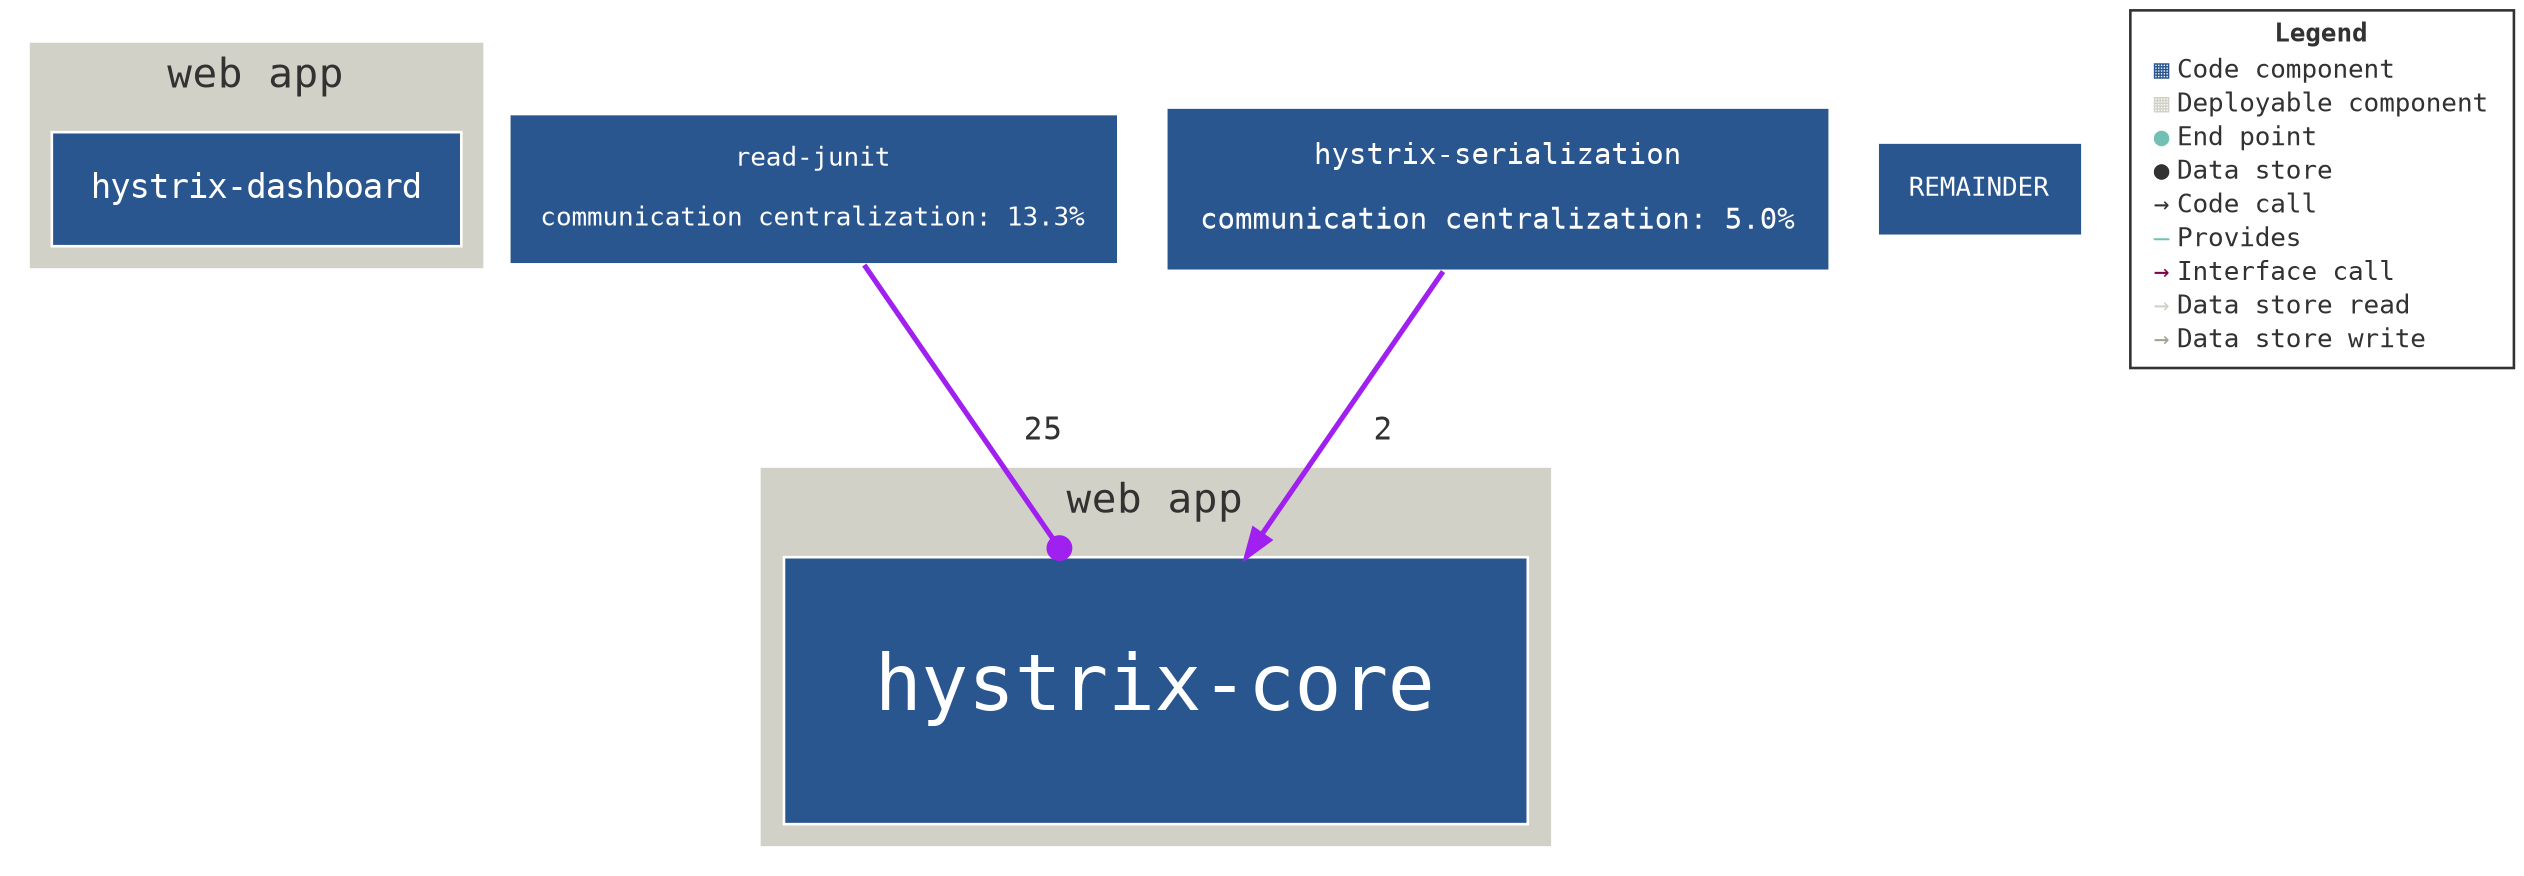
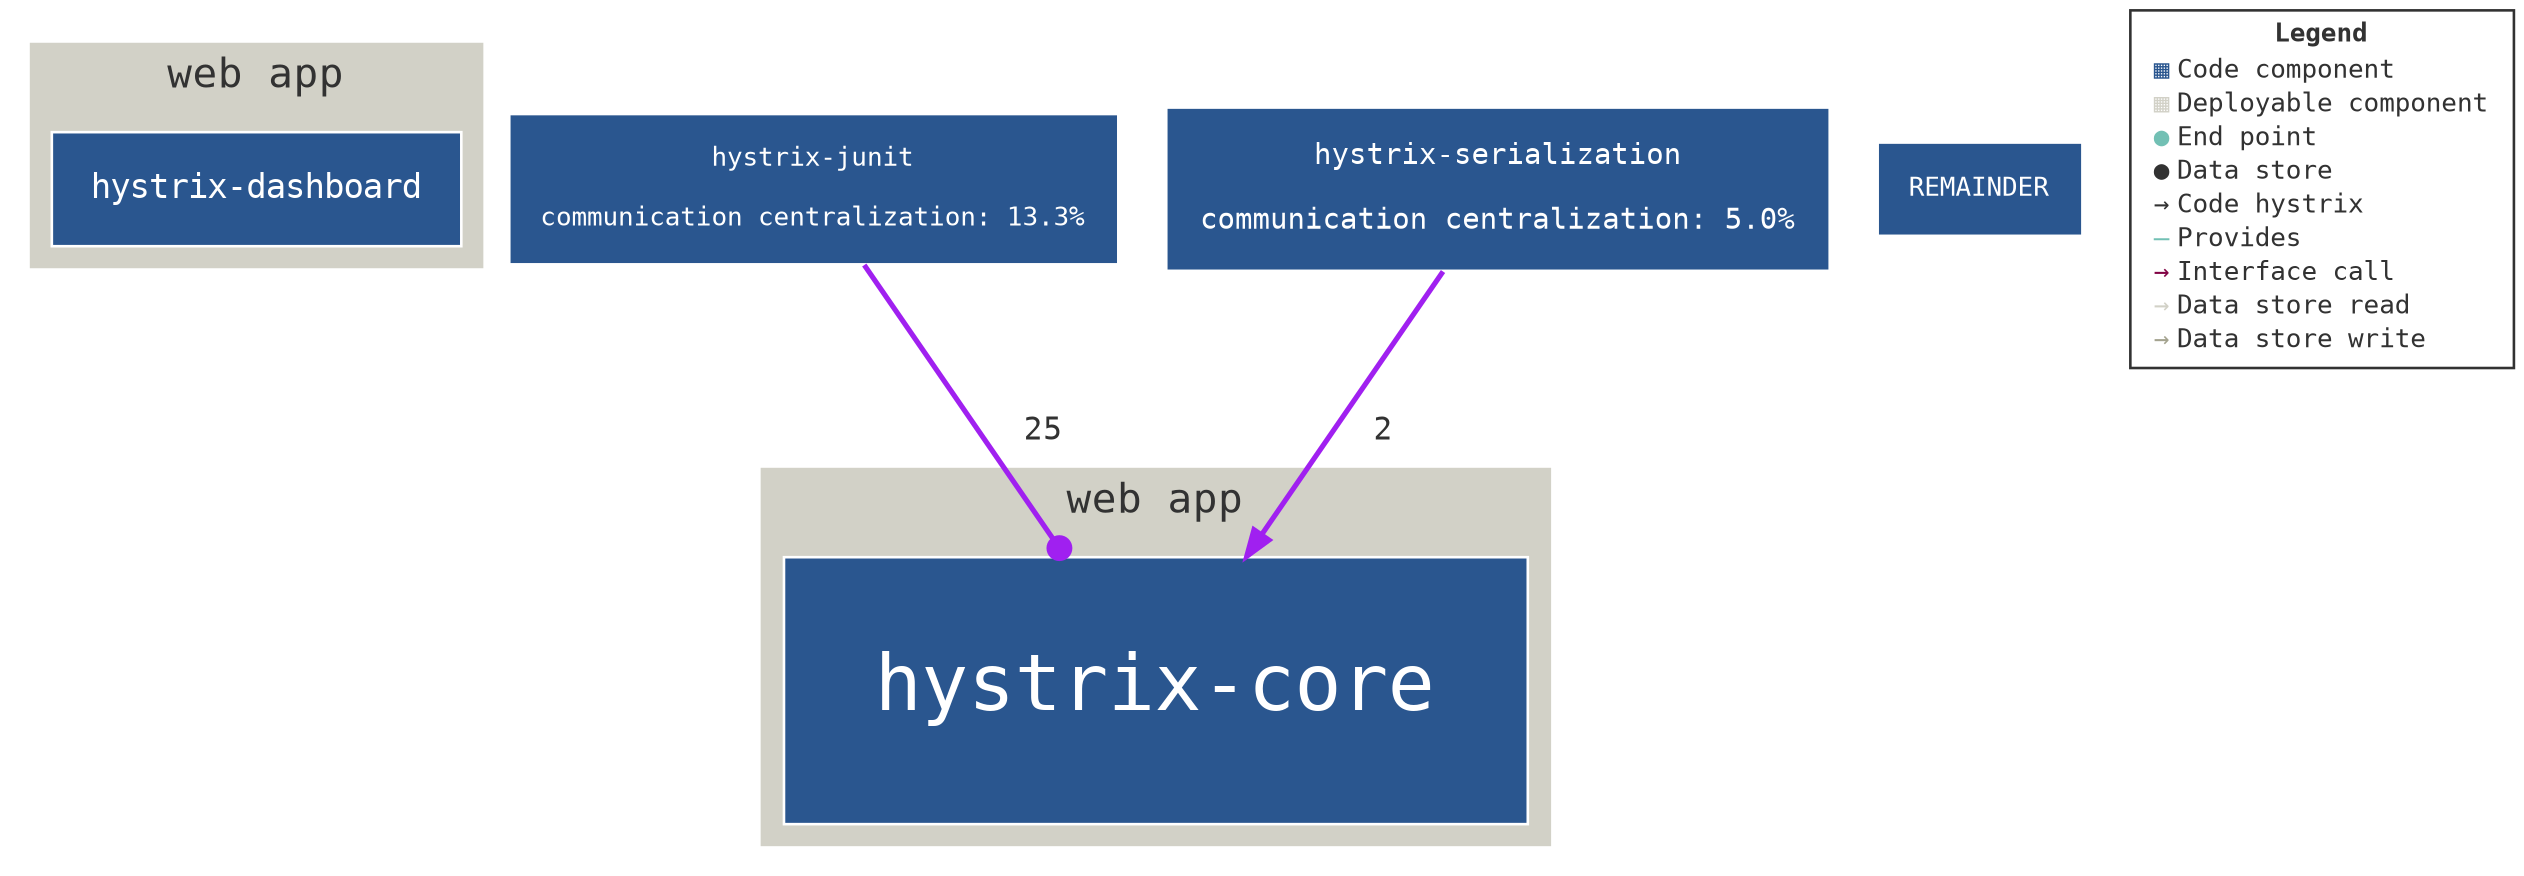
(814, 189) -> (814, 189)
(2248, 205) -> (2272, 205)
